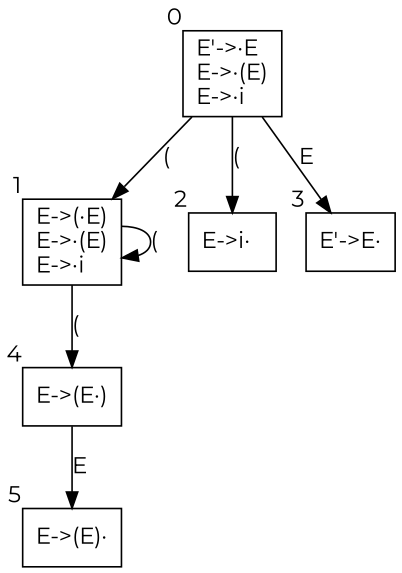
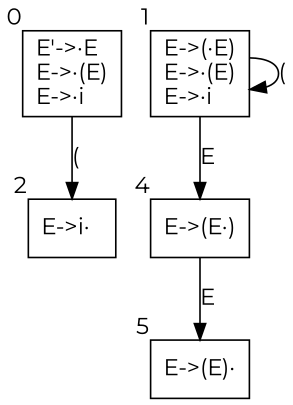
(158, 152) -> none
(351, 242) -> none
(76, 326) -> (208, 158)
